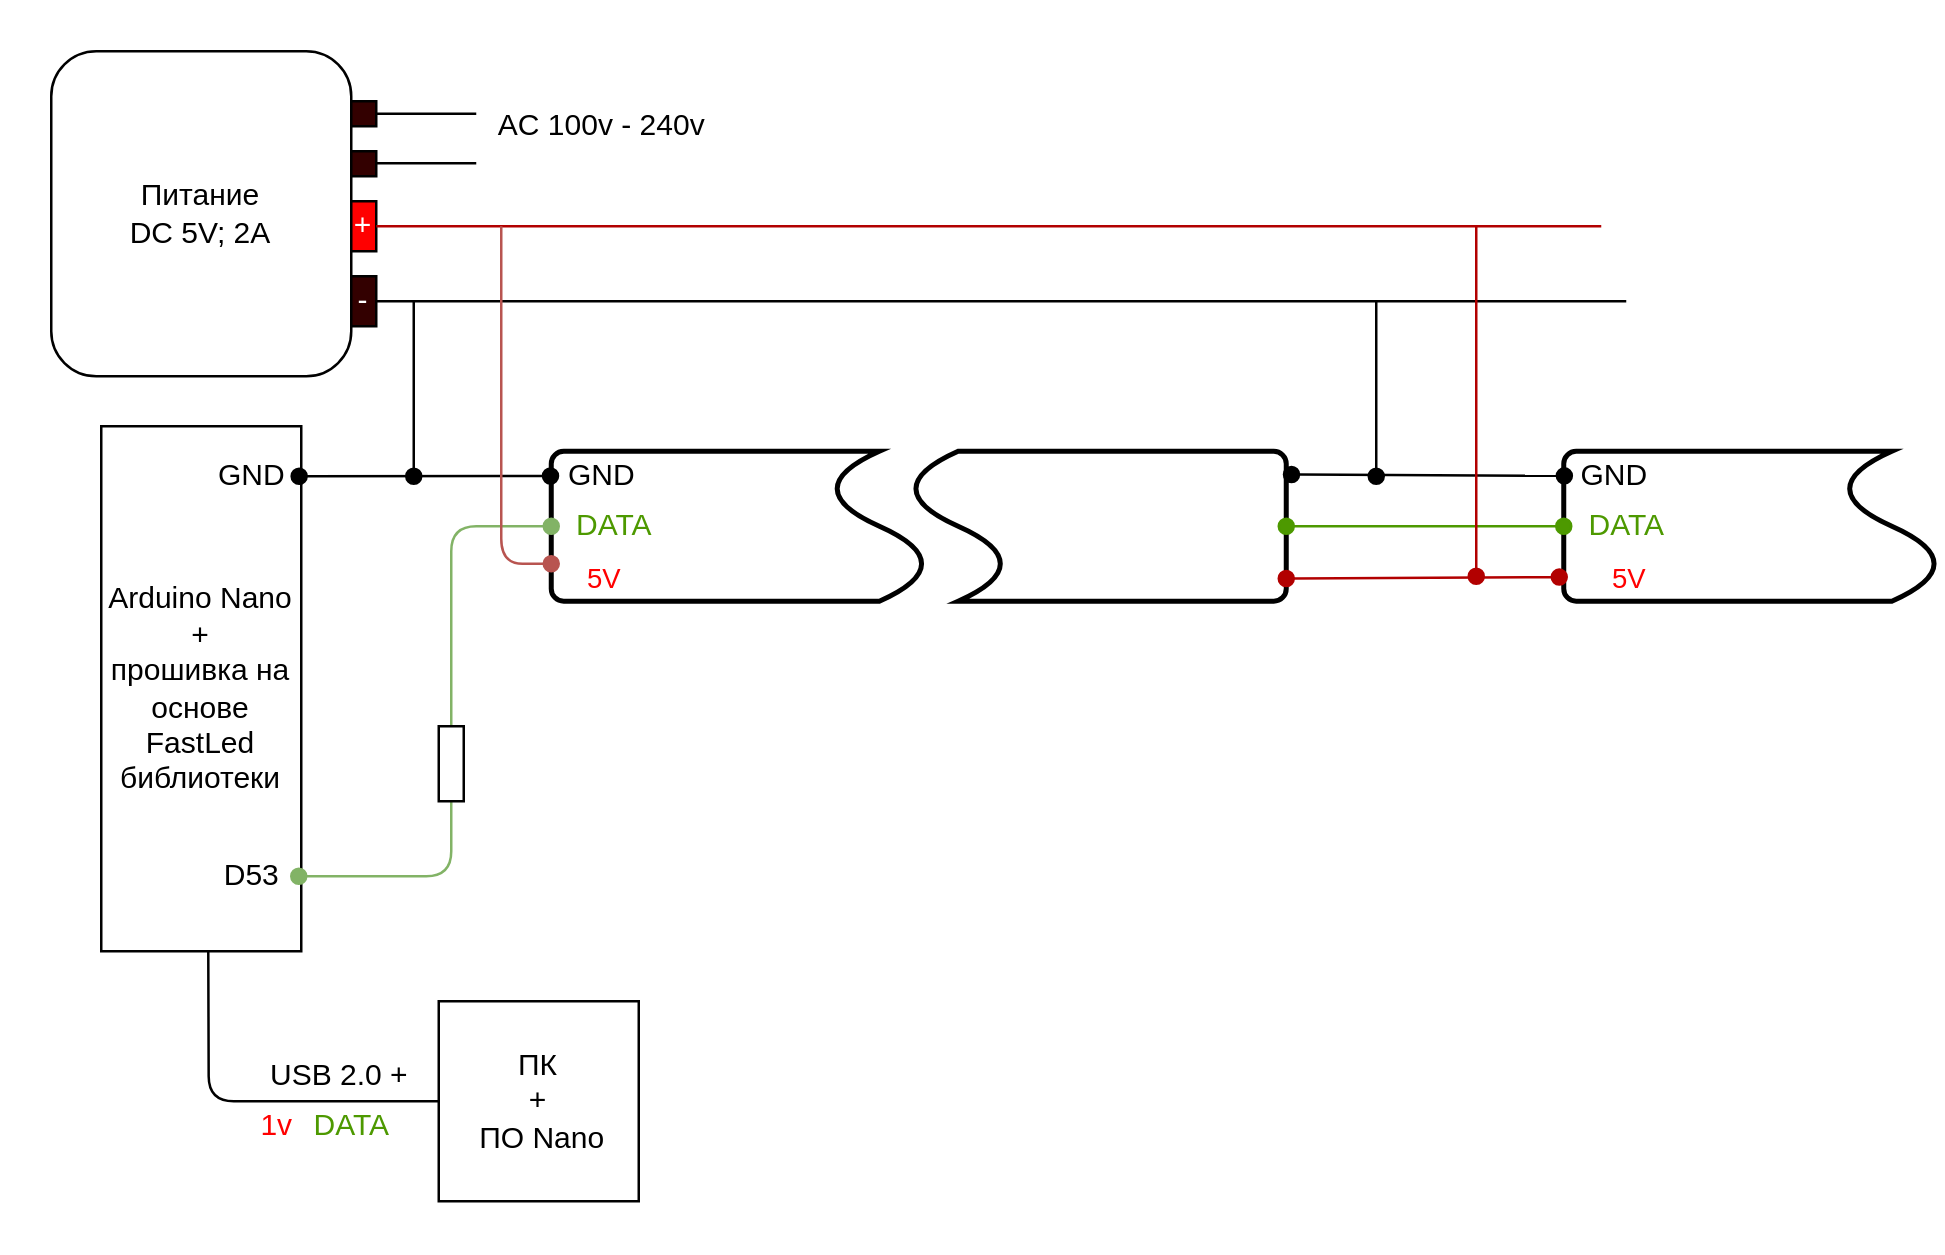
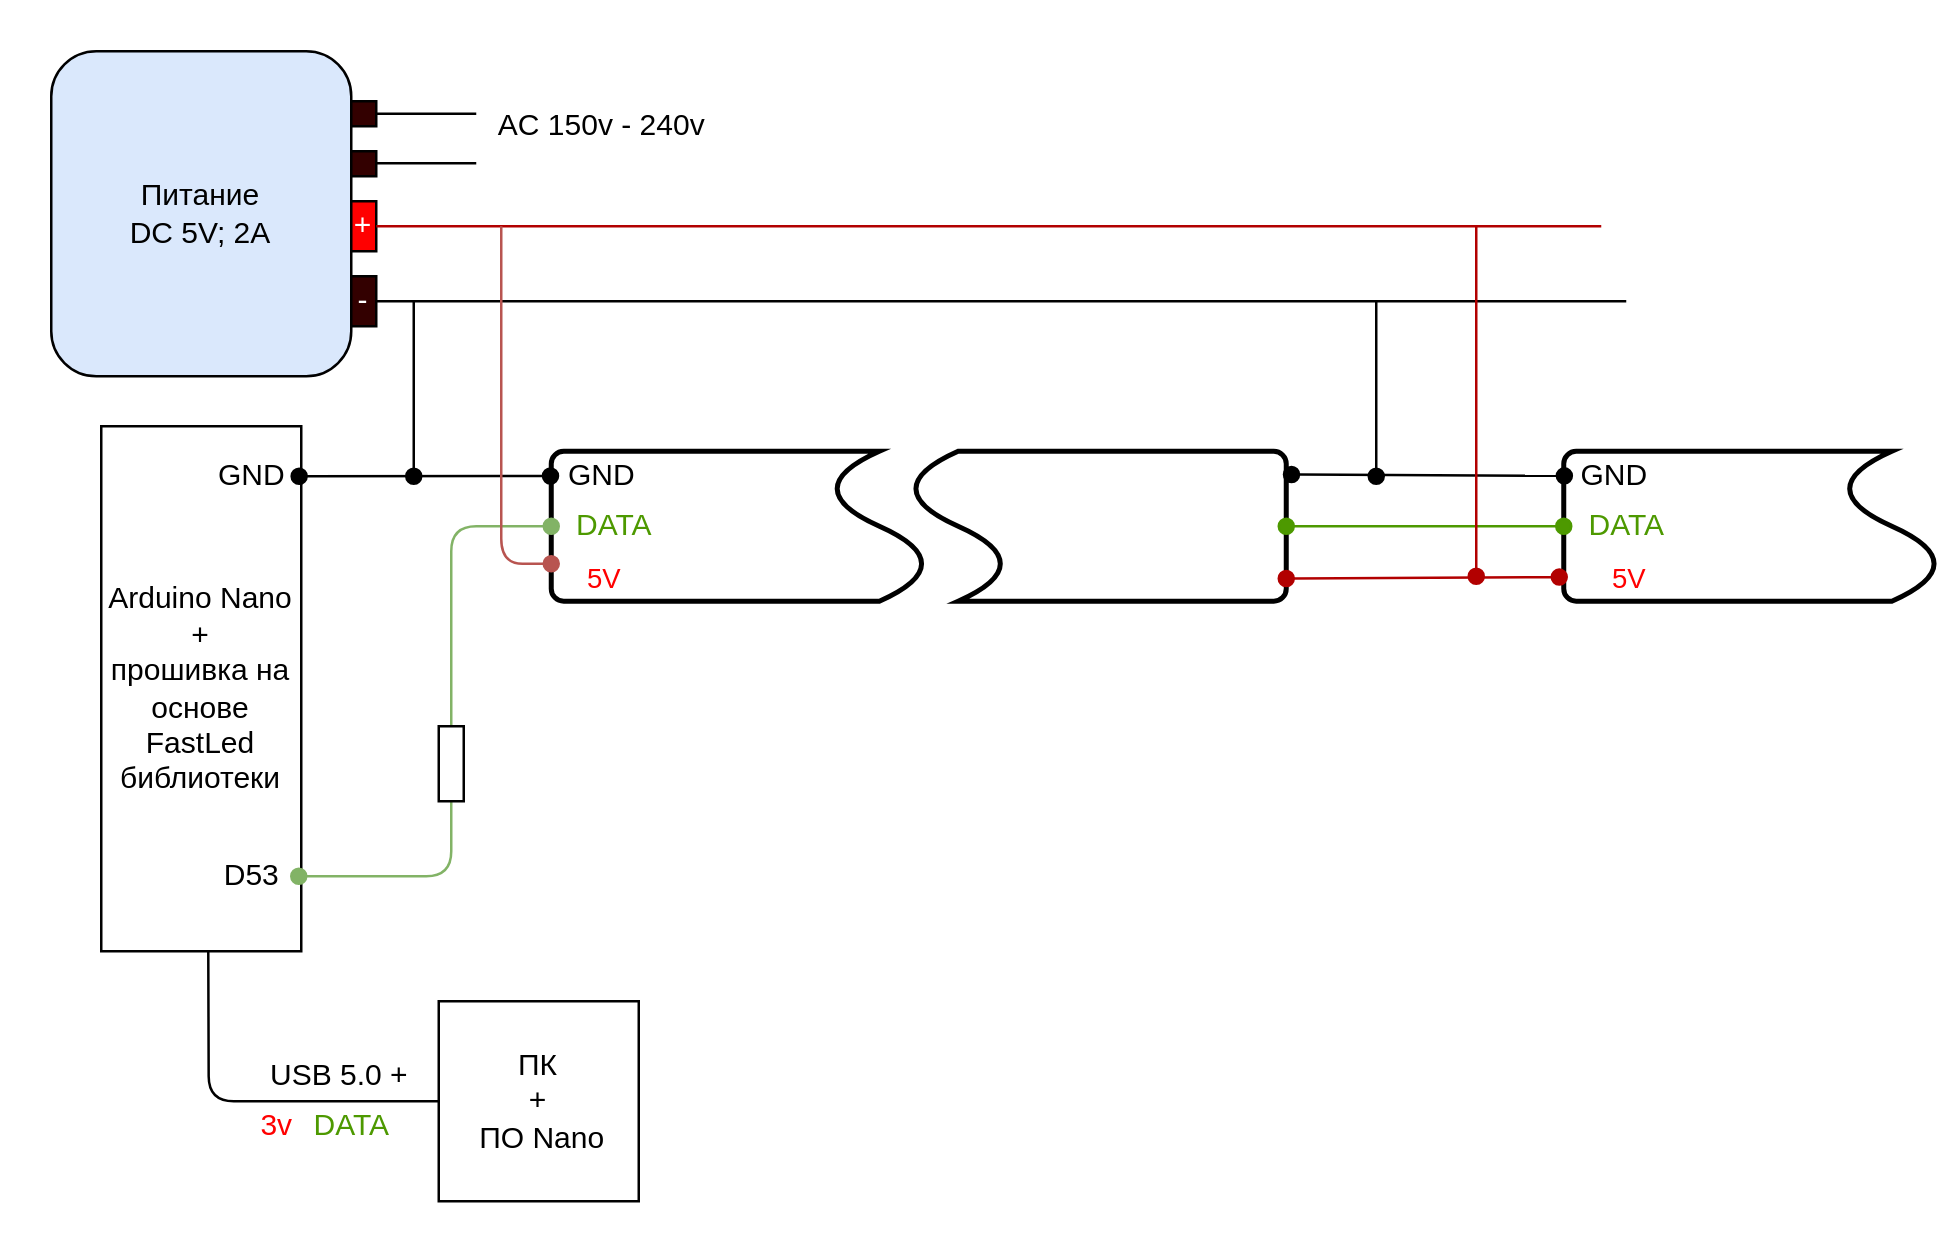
(603, 126) -> (603, 126)
(201, 214) -> (201, 214)
(340, 1076) -> (340, 1076)
(278, 1126) -> (278, 1126)
